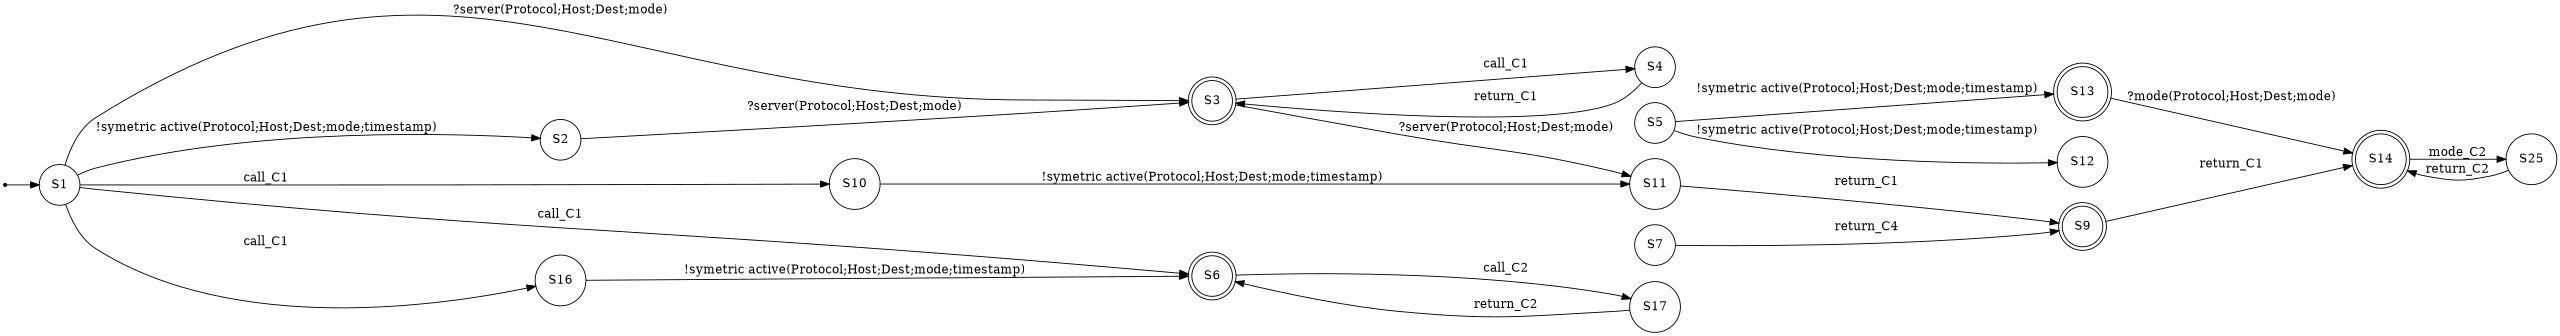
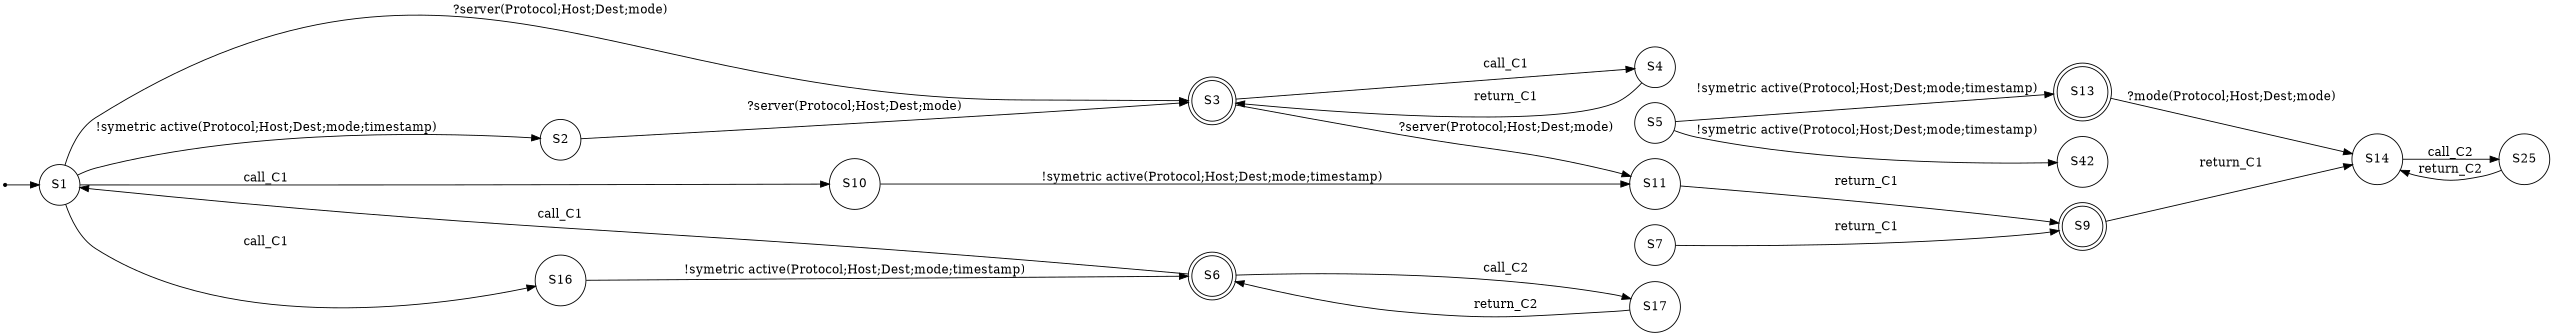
(2458, 153) -> (2451, 153)
(2381, 159) -> (2377, 159)
(2083, 162) -> (2083, 162)
(1867, 227) -> (1867, 227)
(630, 232) -> (638, 233)
